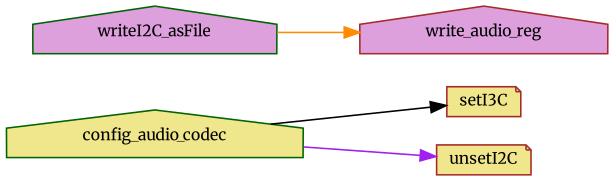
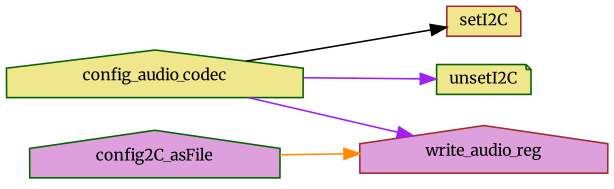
(155, 32) -> (155, 157)
(484, 102) -> (484, 21)
none -> (323, 115)
(484, 160) -> (484, 79)
